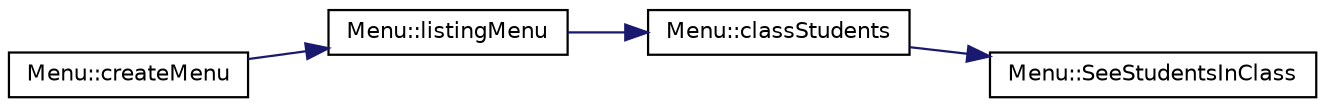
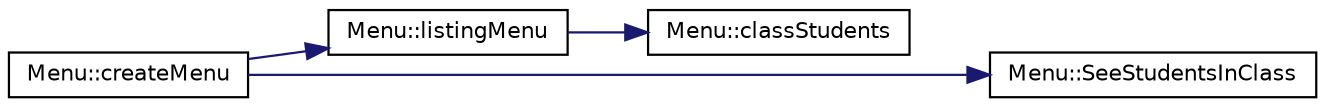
(939, 50) -> (607, 75)
